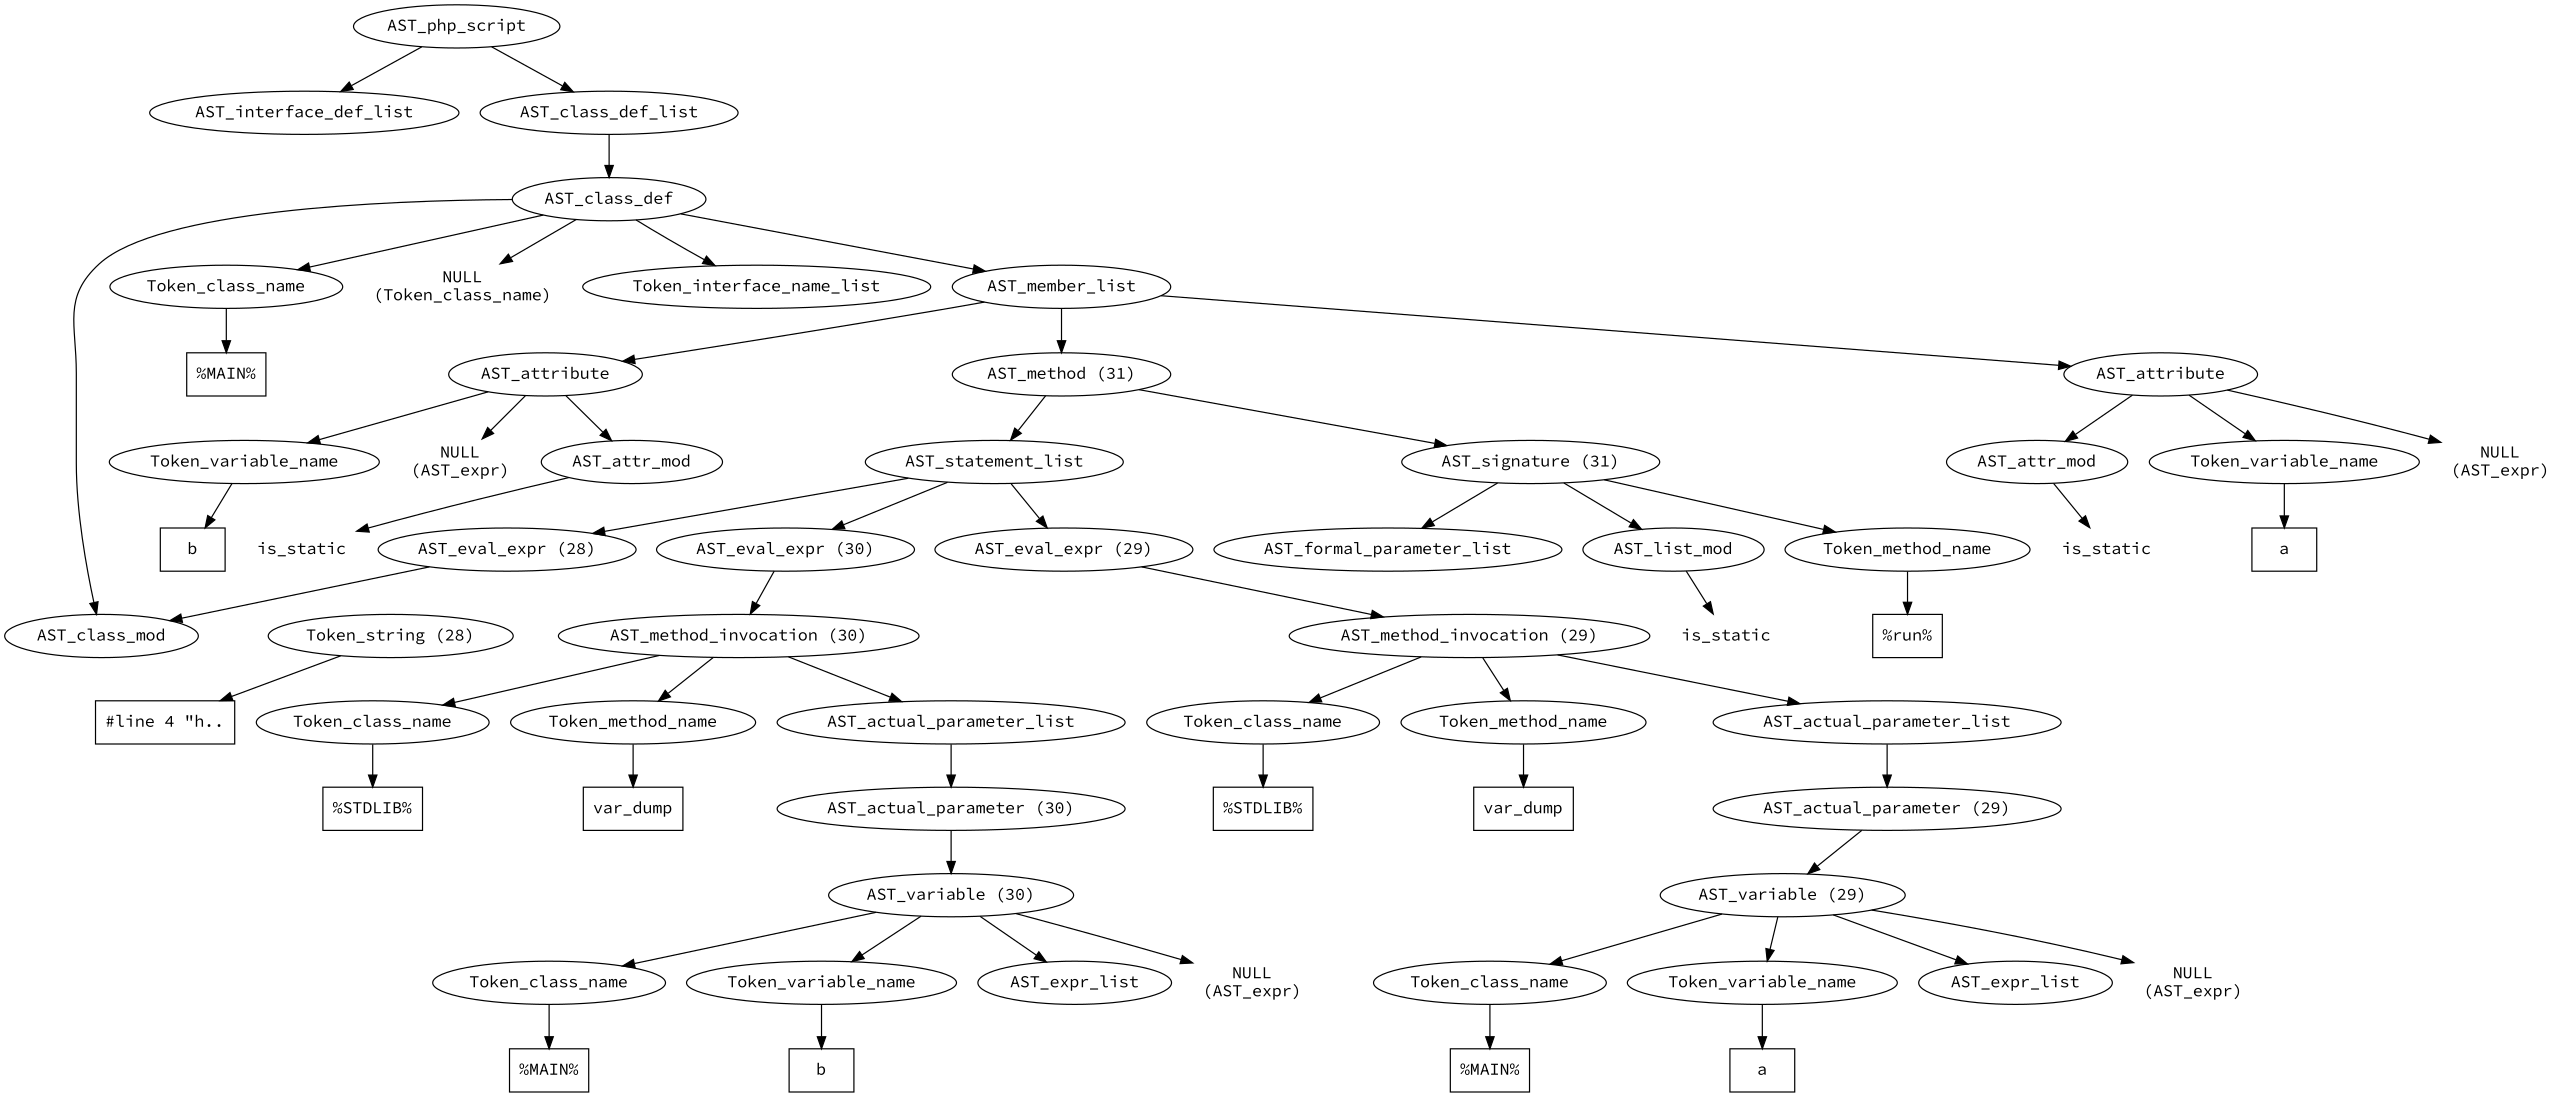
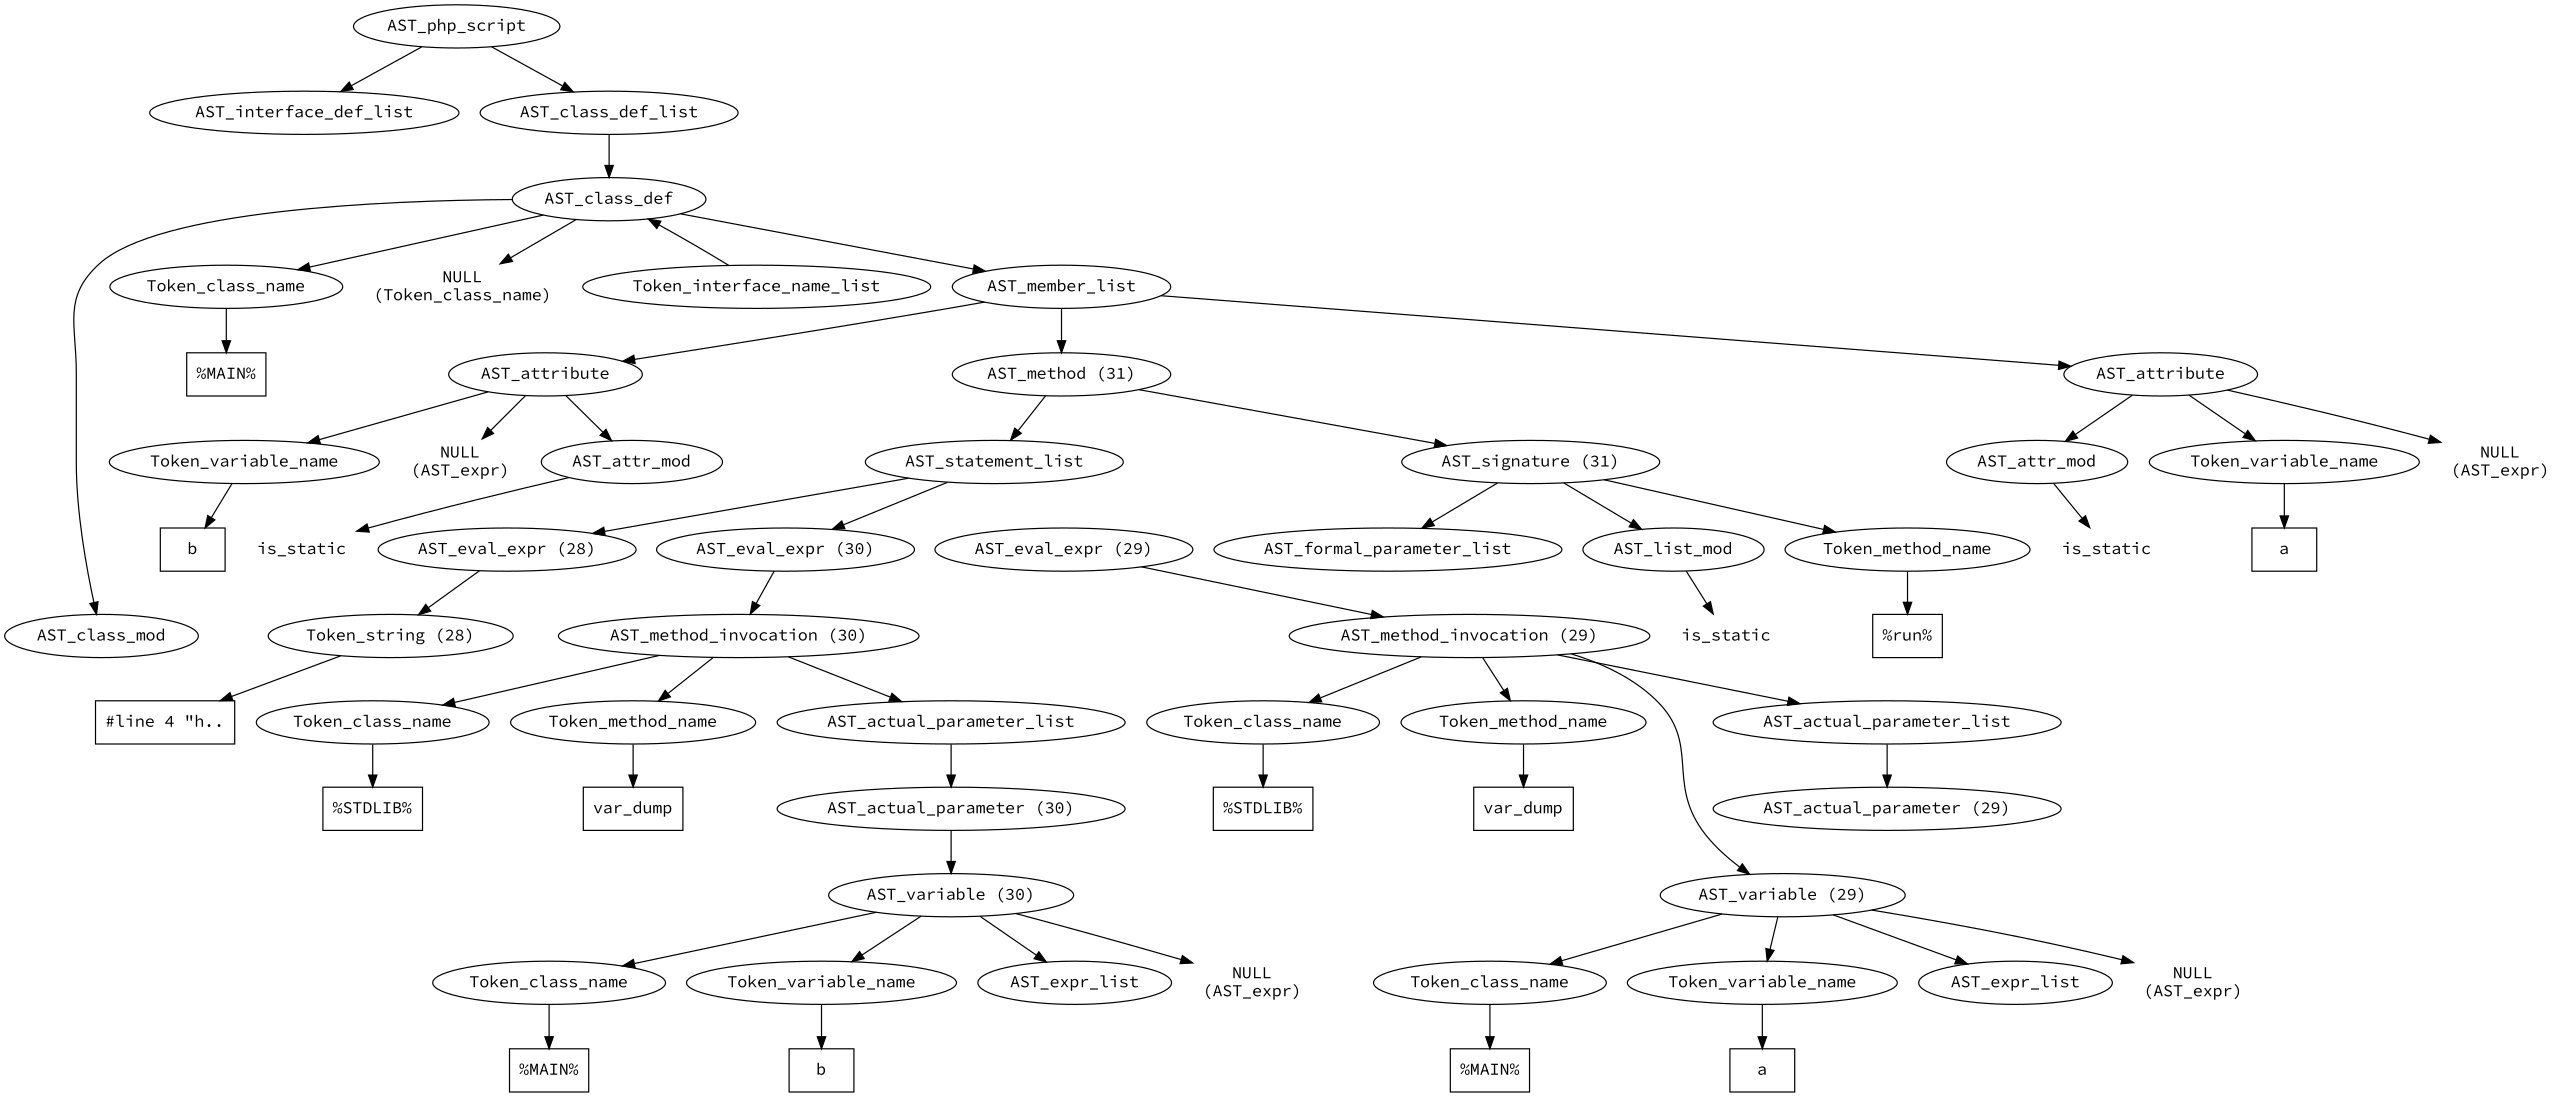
(670, 240) -> (694, 245)
(1025, 501) -> none
(306, 593) -> (454, 589)
(1840, 848) -> (1679, 741)
